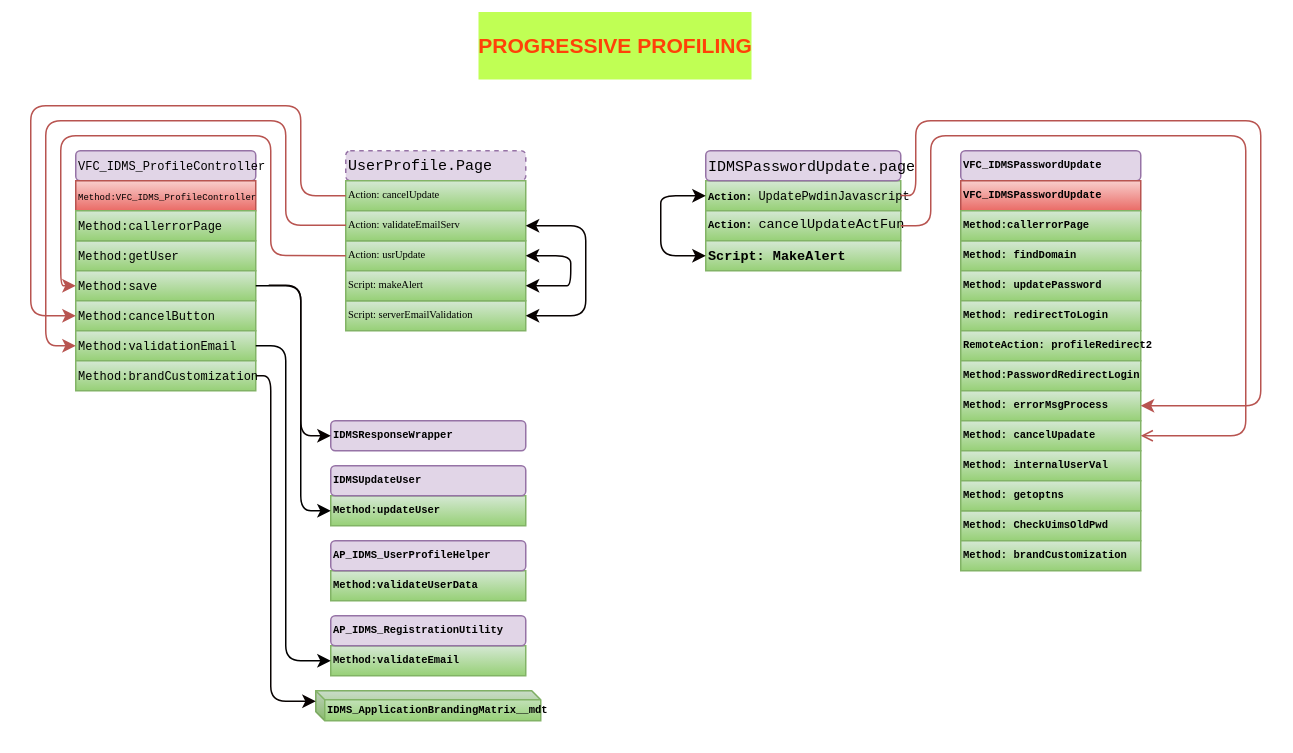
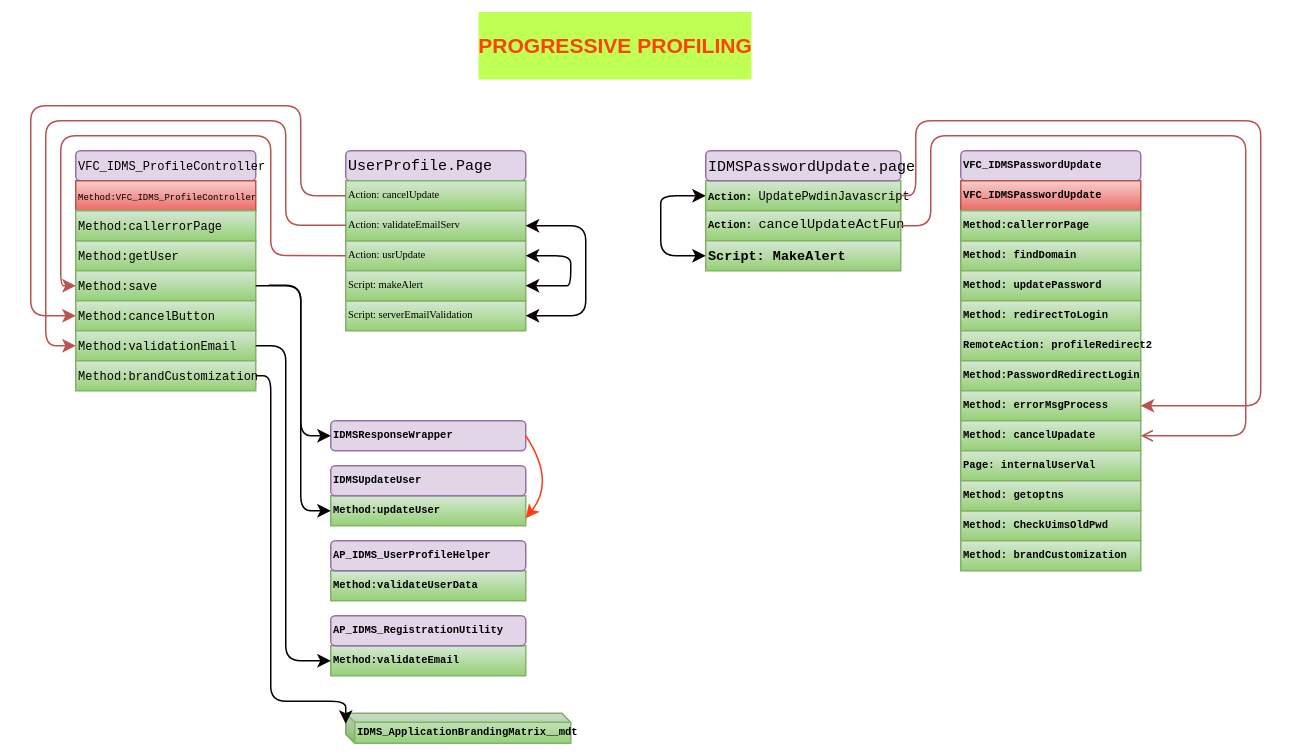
(436, 166) -> (436, 166)
(1025, 466) -> (1019, 466)
none -> (542, 473)
(428, 706) -> (458, 728)
